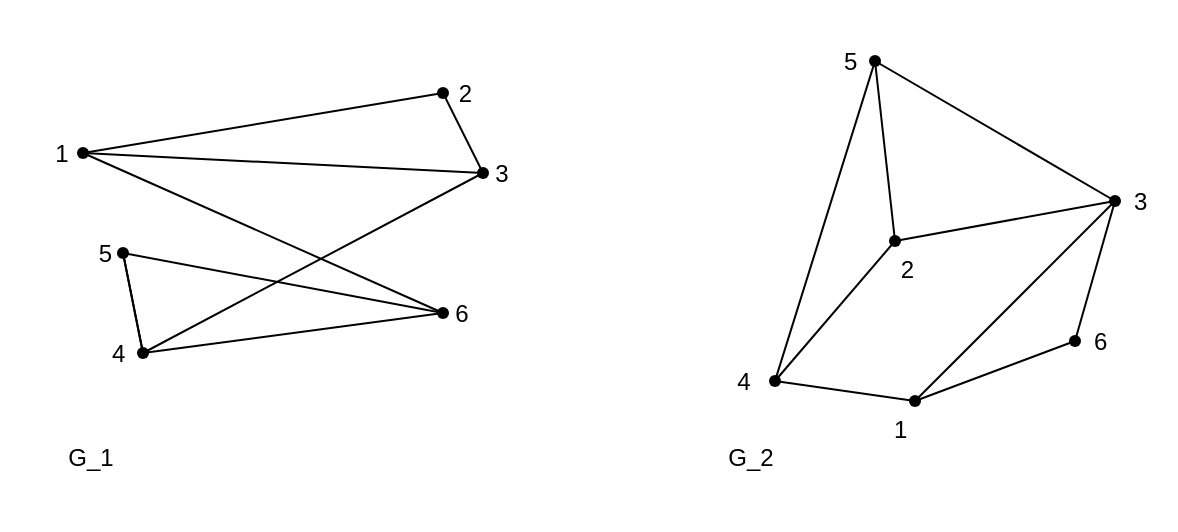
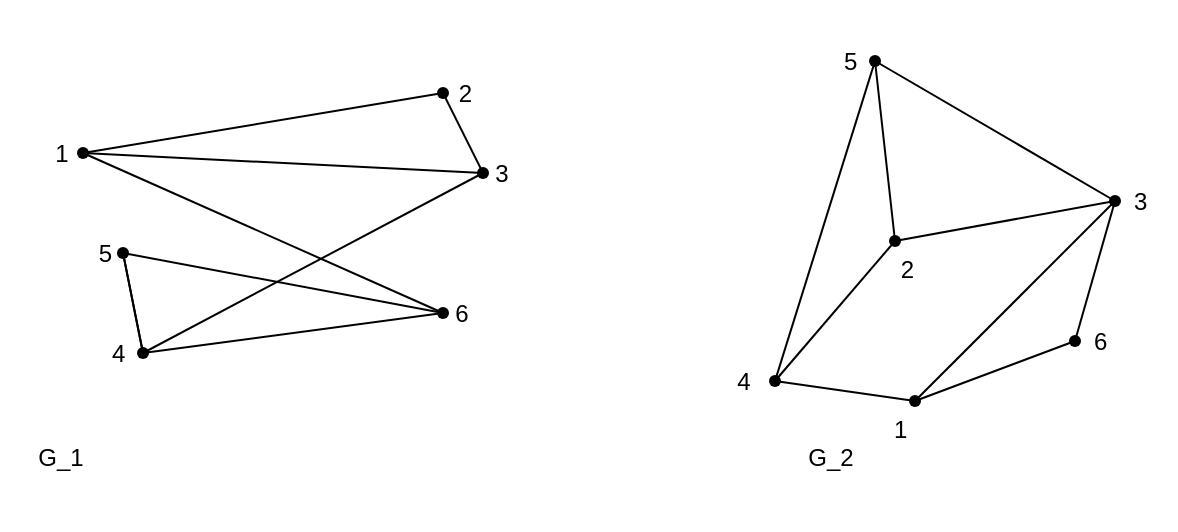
(91, 459) -> (61, 459)
(751, 459) -> (831, 459)
